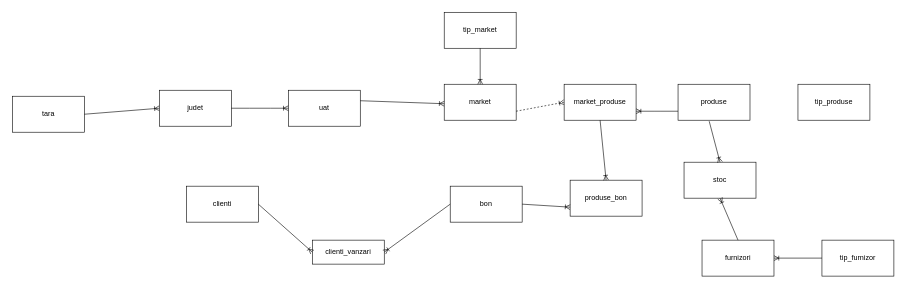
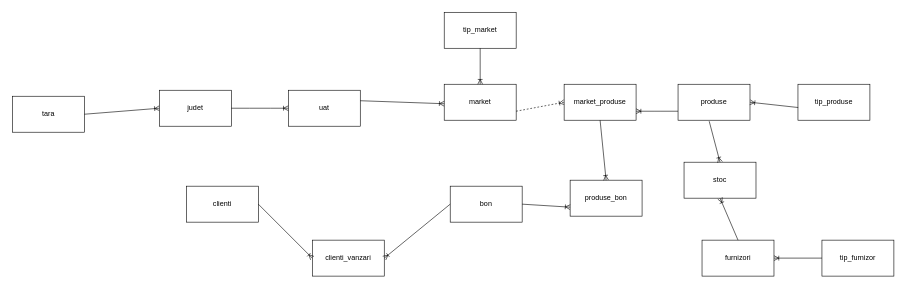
none -> (774, 105)
(348, 252) -> (348, 258)
